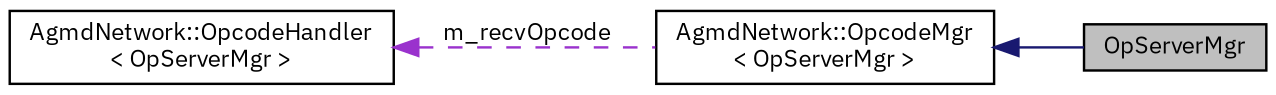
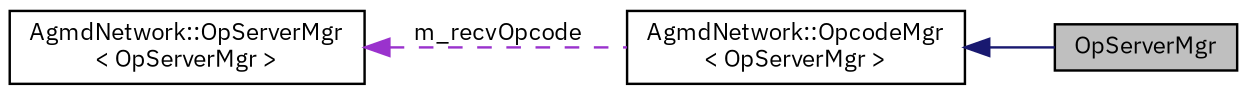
(202, 47) -> (187, 47)
